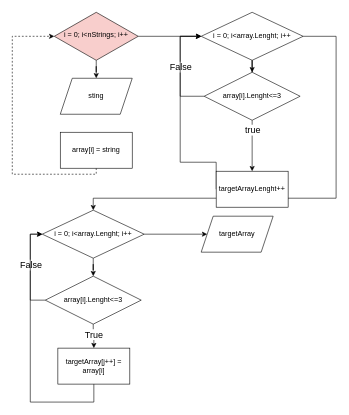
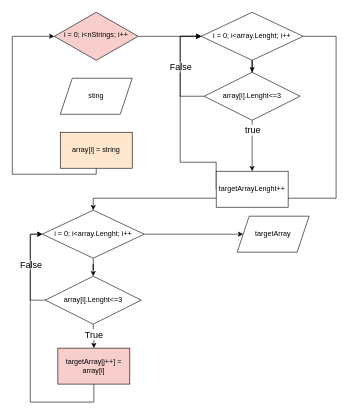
(96, 69) -> none
(12, 131) -> (12, 131)
(96, 150) -> (96, 150)
(237, 234) -> (273, 234)
(94, 366) -> (94, 366)
